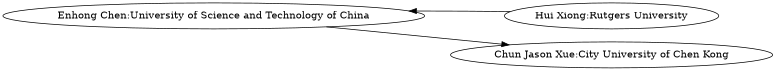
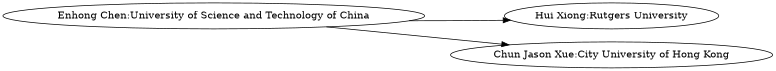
(463, 11) -> (456, 21)
(612, 55) -> (612, 55)
